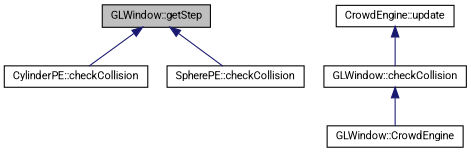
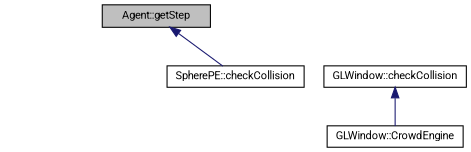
(156, 16) -> (156, 16)
(395, 16) -> none
(76, 77) -> none
